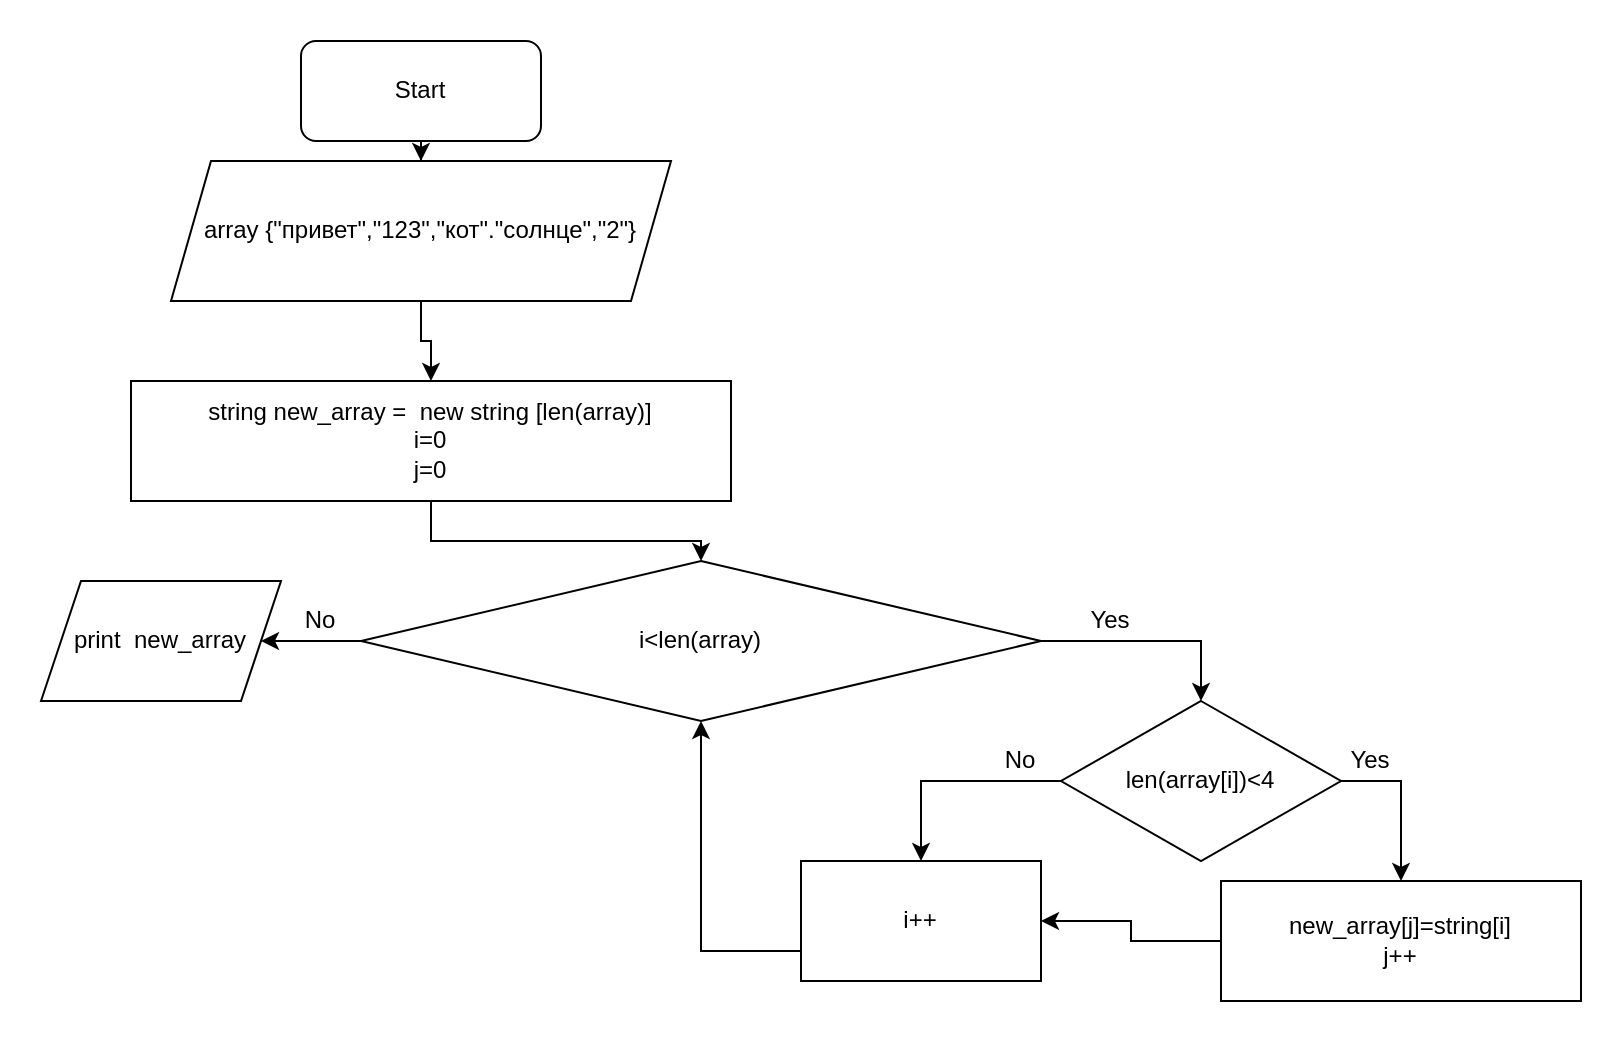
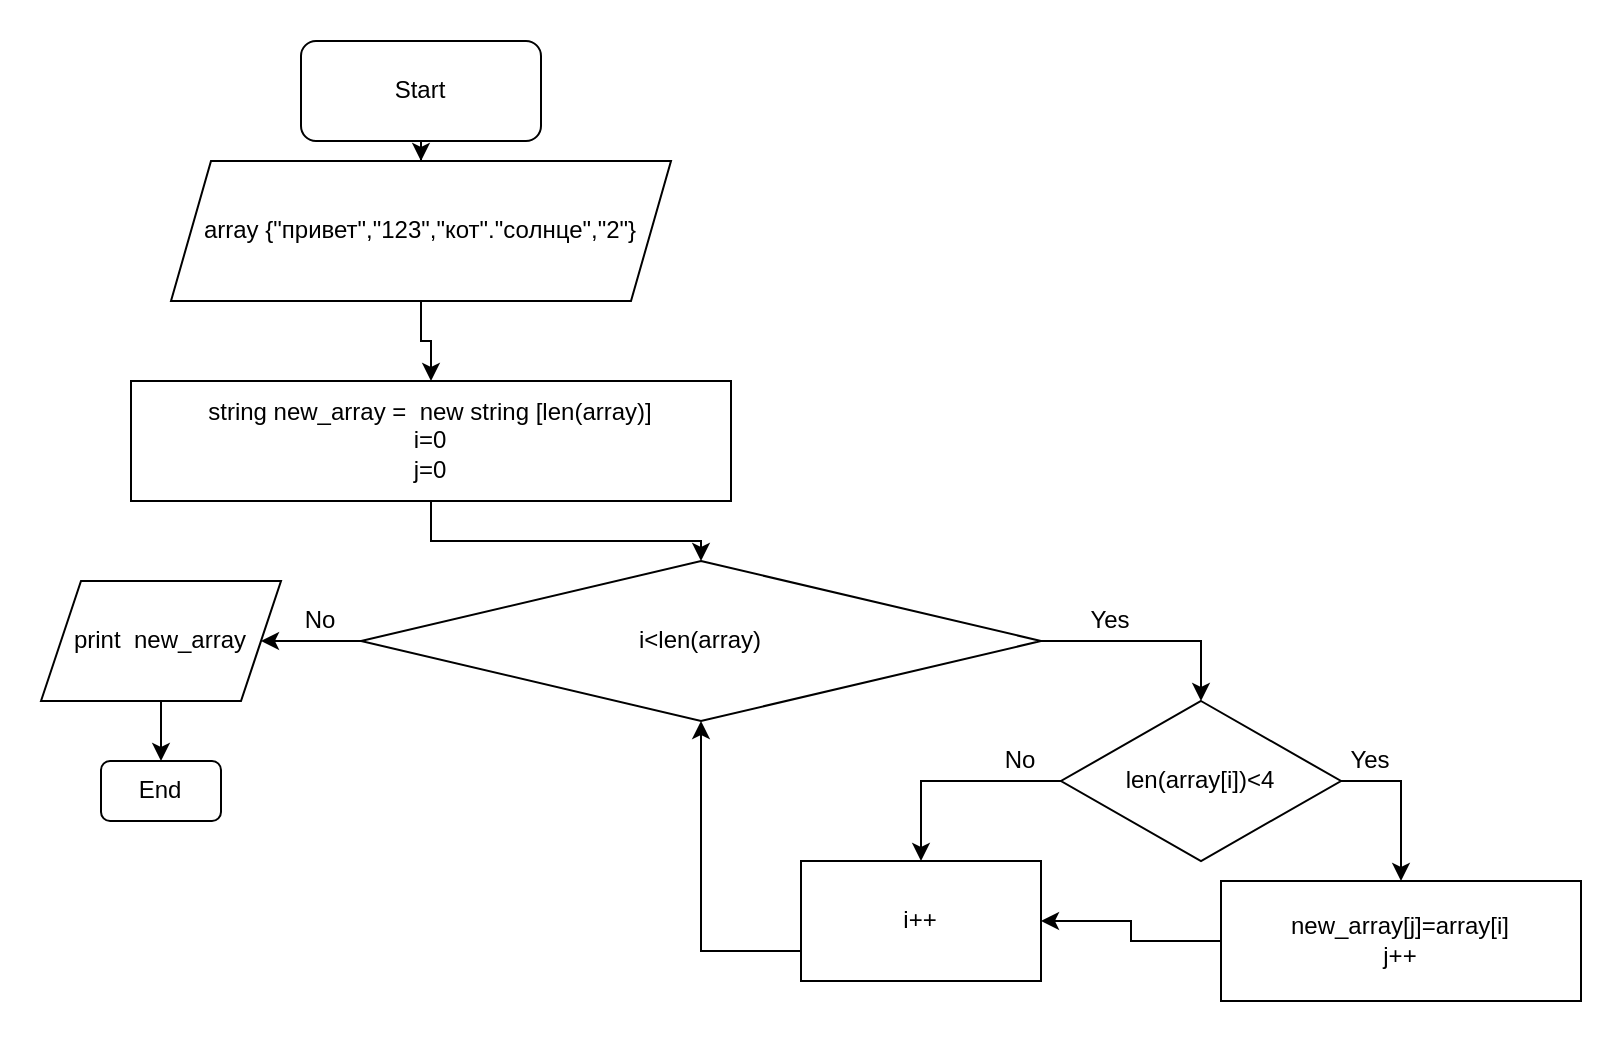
none -> (161, 738)
none -> (161, 791)
(1401, 941) -> (1401, 941)
